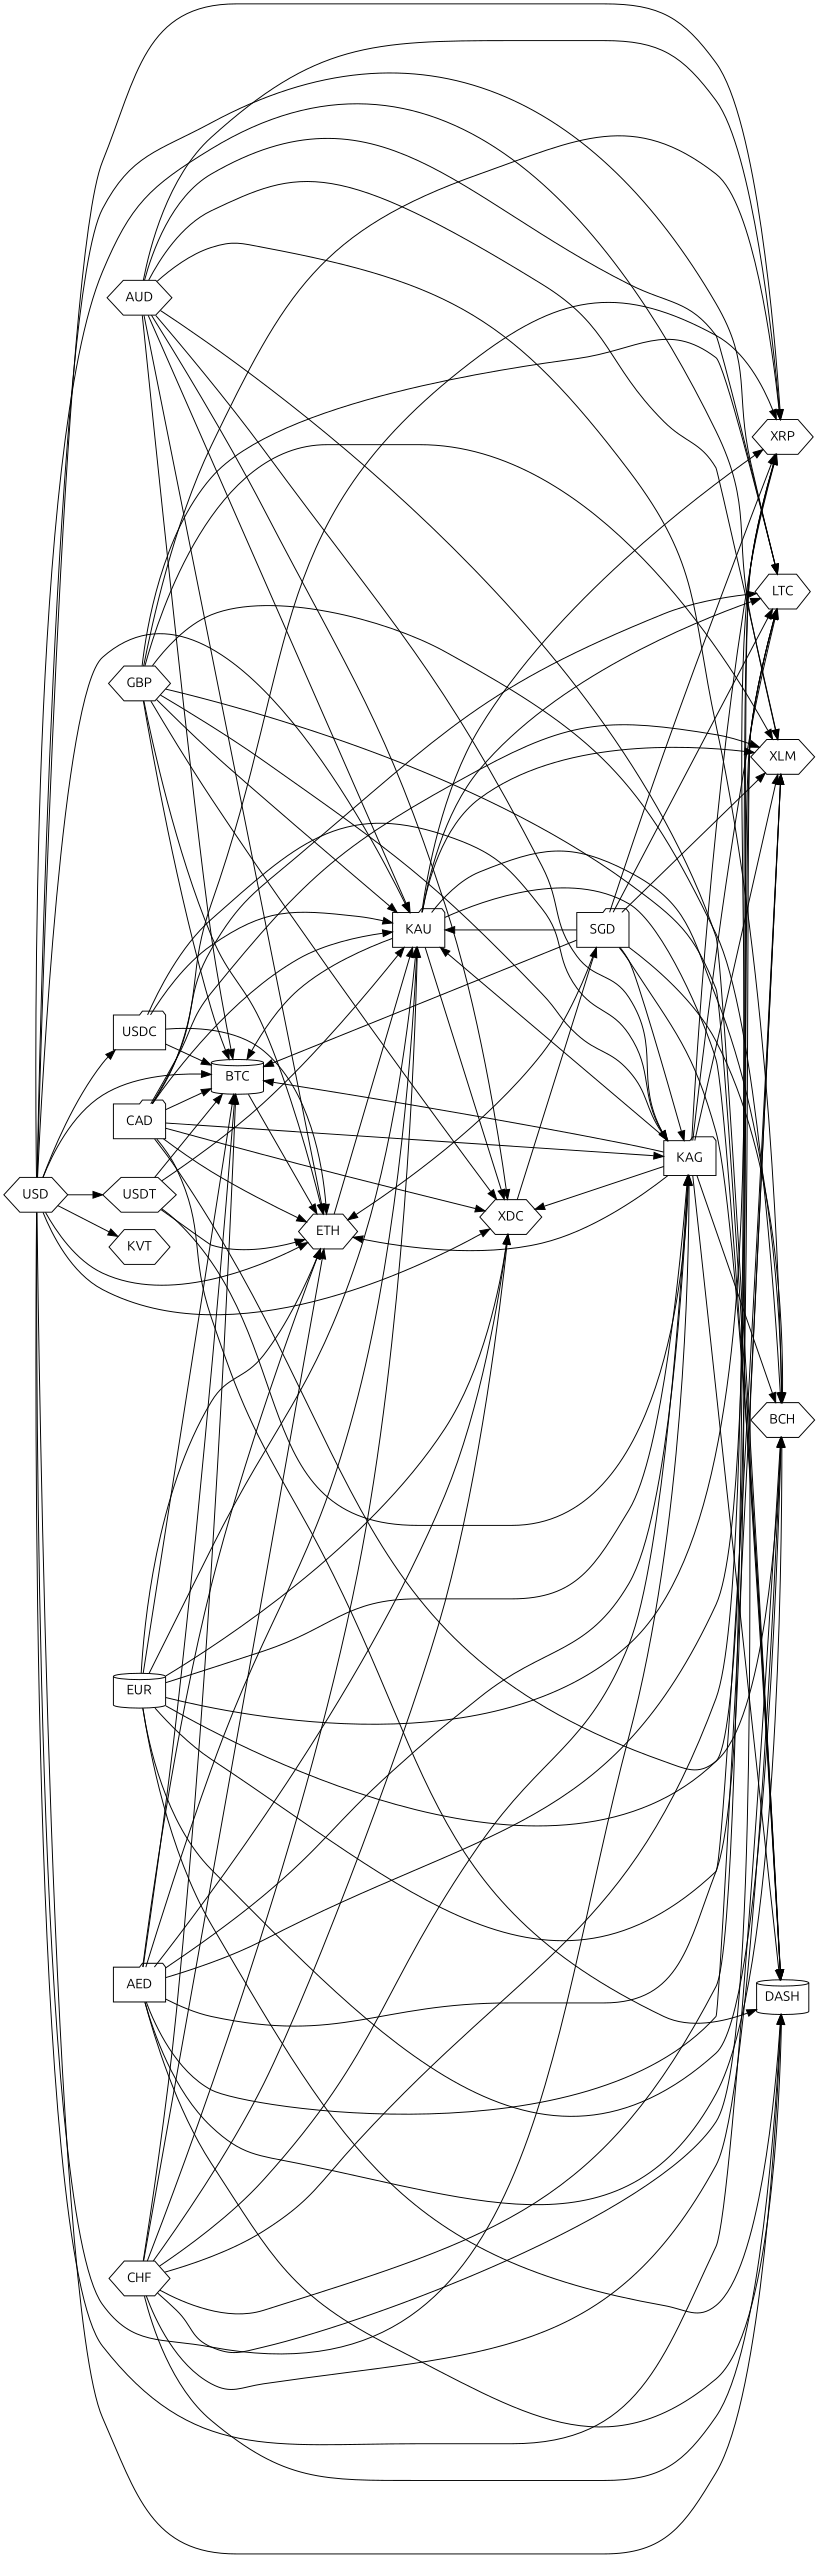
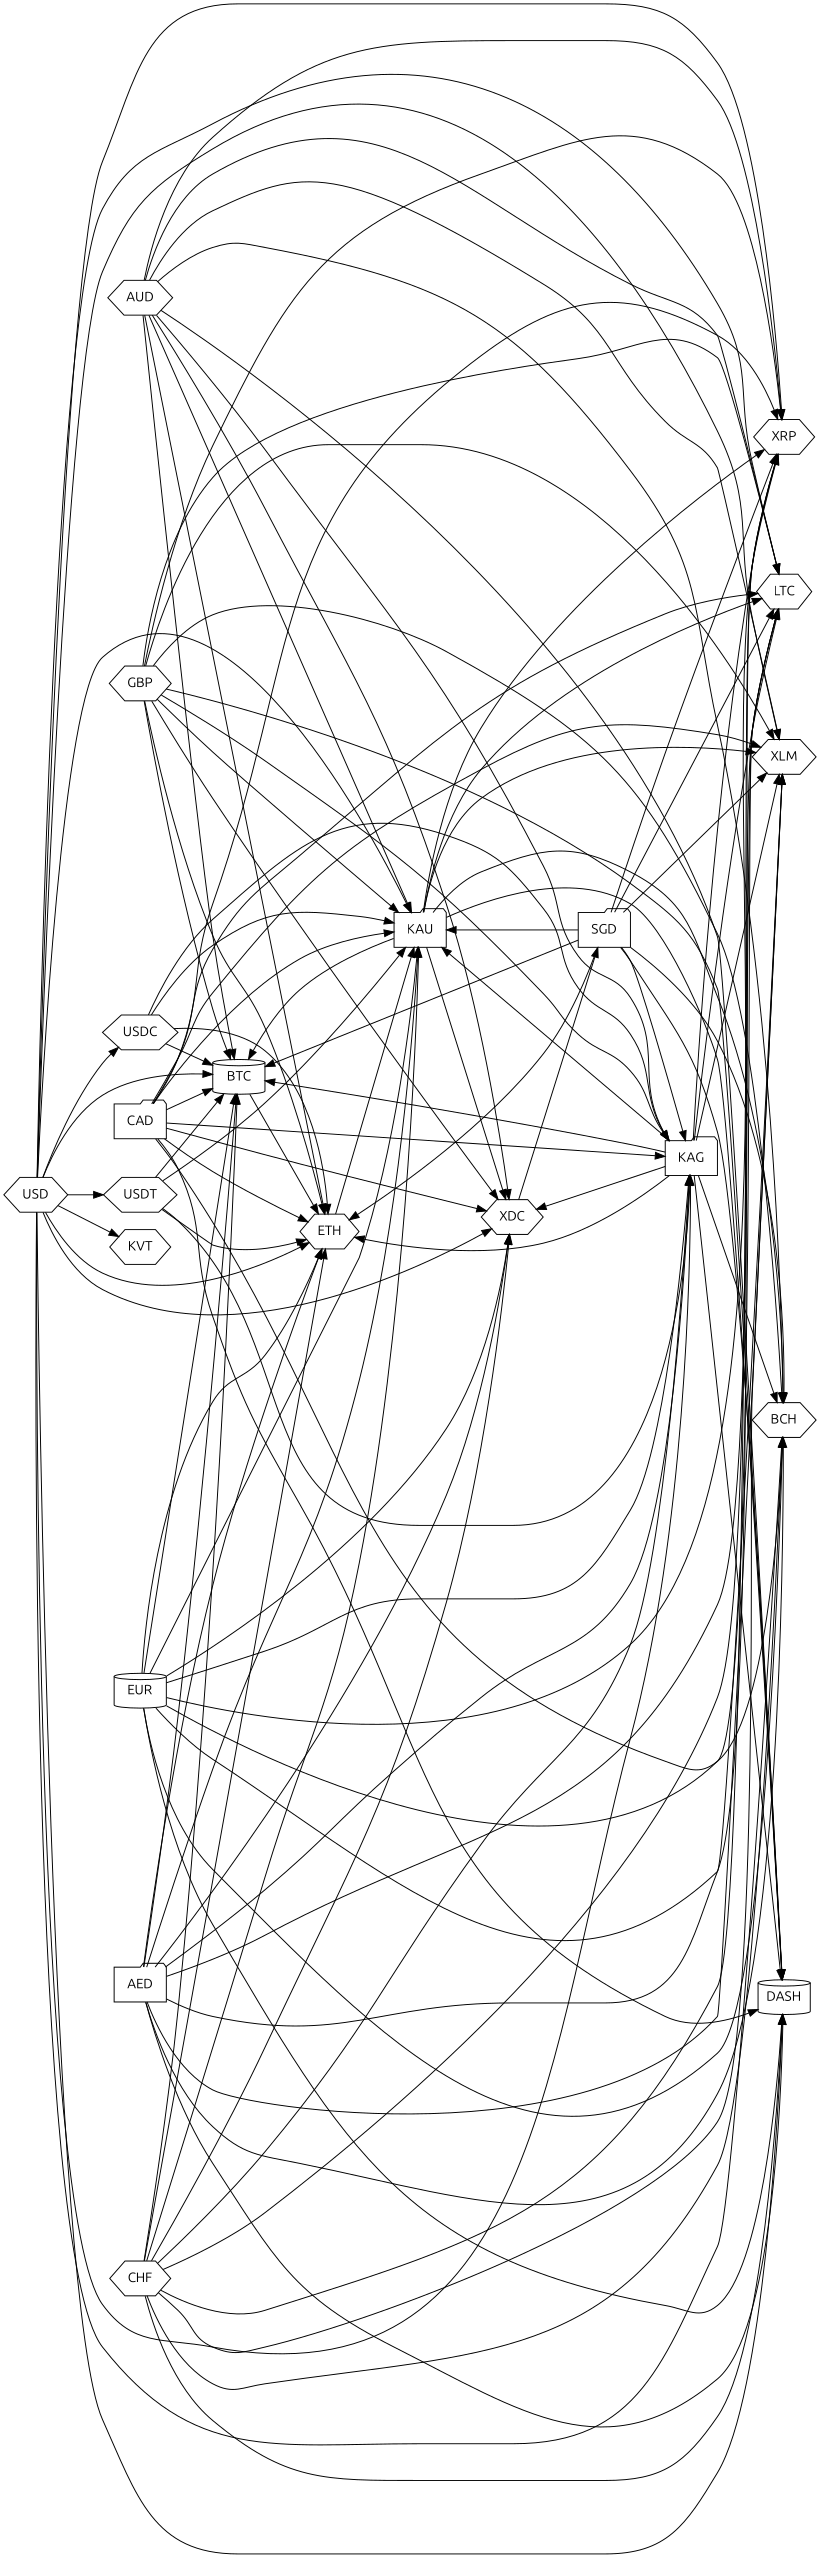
(140, 1032) -> (140, 1032)
